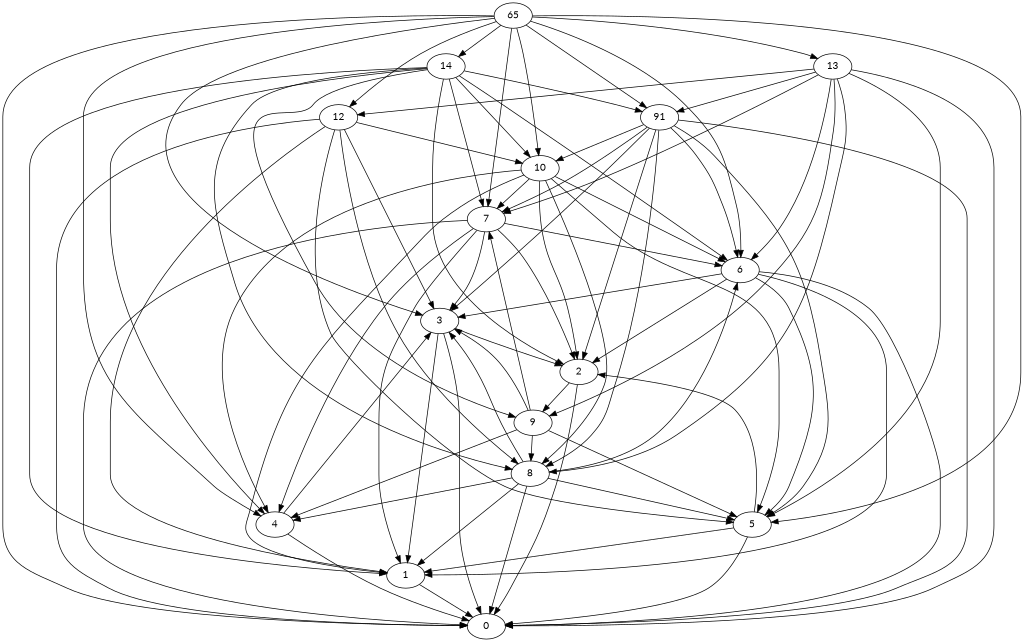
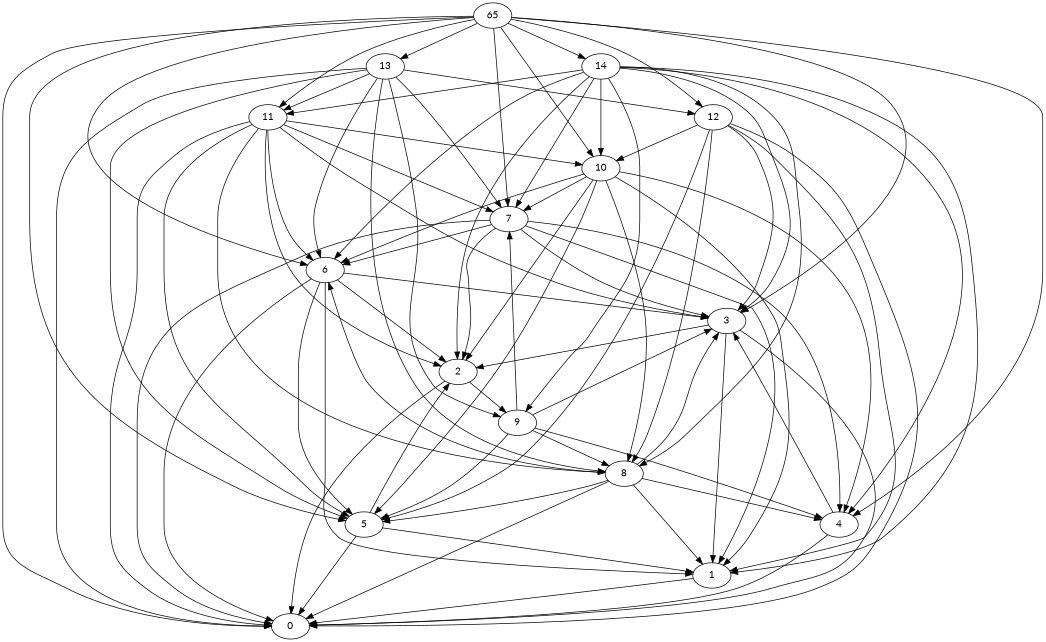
(660, 117) -> (268, 117)
none -> (762, 130)
